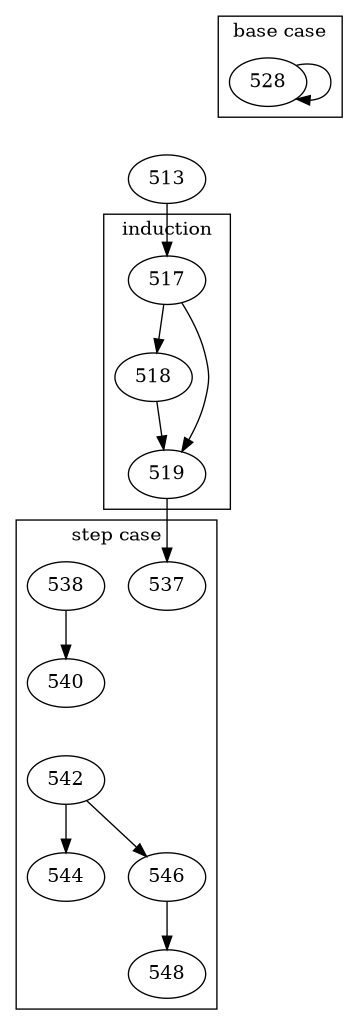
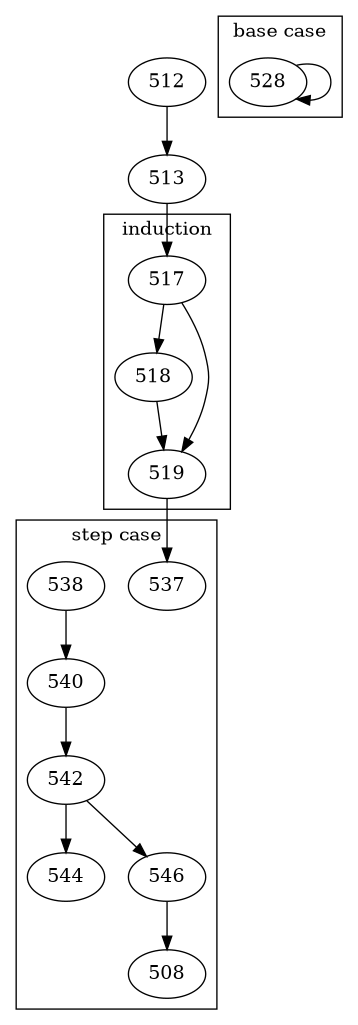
none -> (167, 82)
none -> (66, 725)
(167, 974) -> (167, 974)
